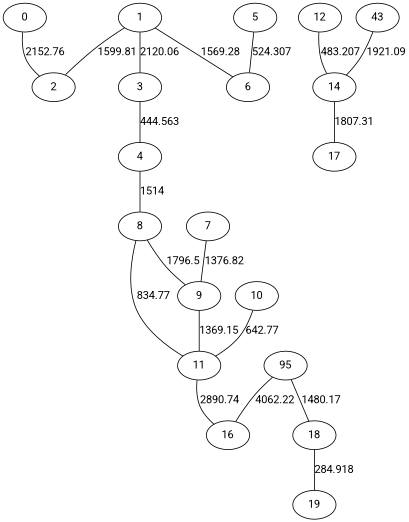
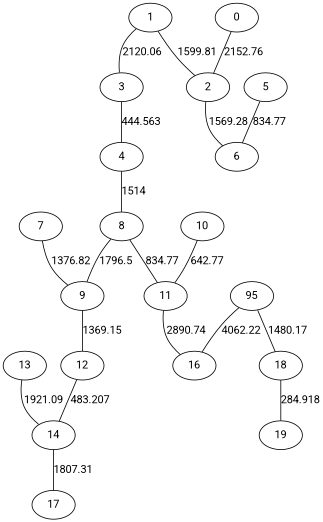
(378, 18) -> (25, 366)
(194, 52) -> (208, 126)
(272, 52) -> (270, 122)
(199, 331) -> (82, 331)
